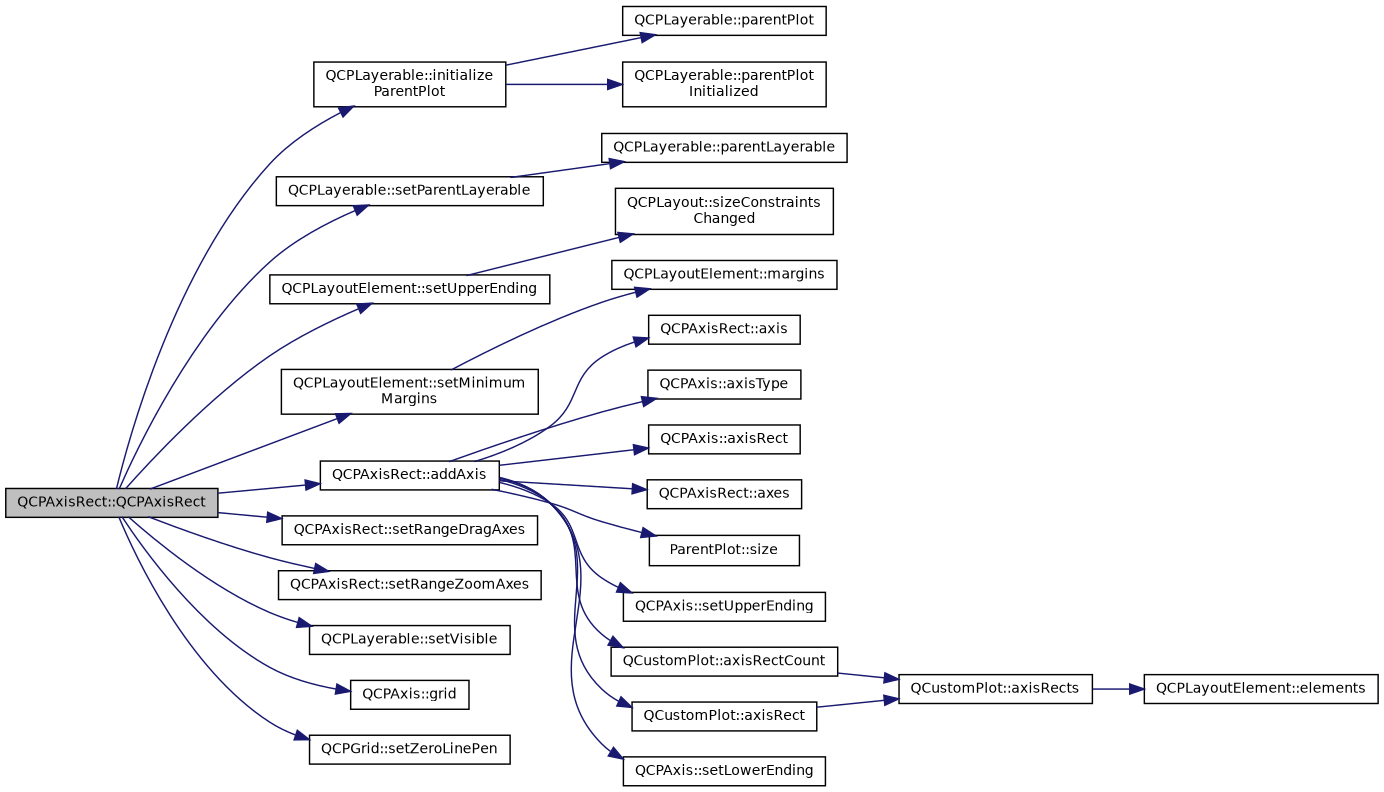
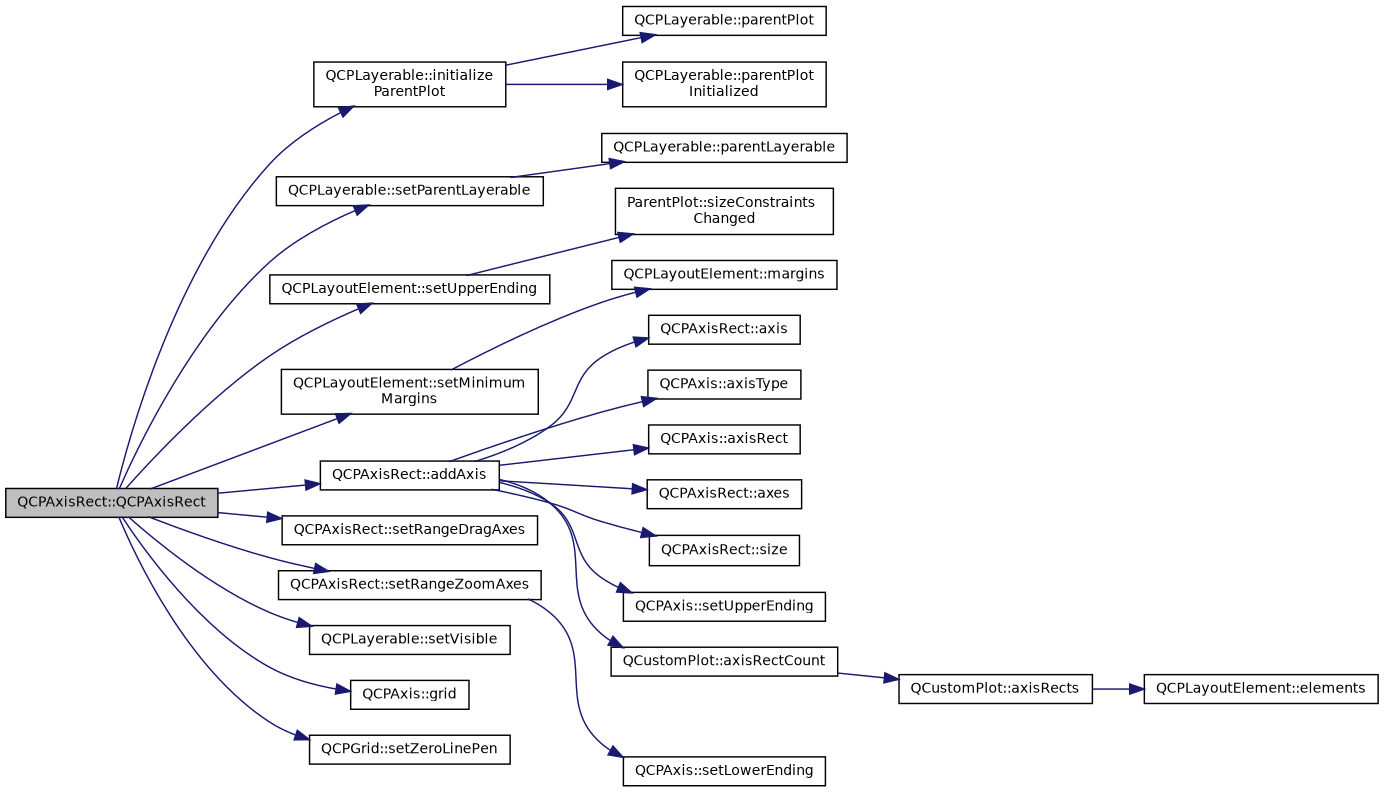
(724, 211) -> (724, 211)
(724, 551) -> (724, 551)
(572, 666) -> (575, 670)
(724, 716) -> none
